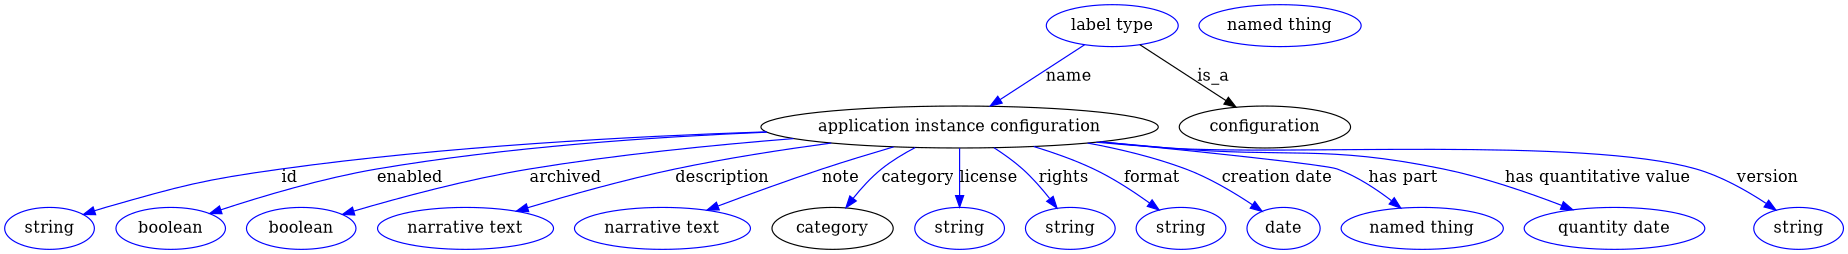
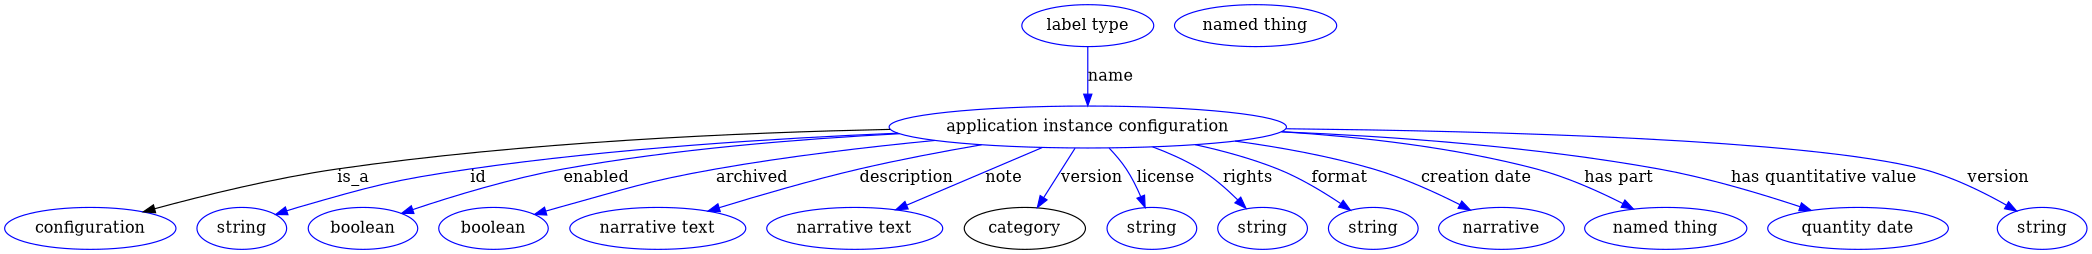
(1183, 73) -> (520, 149)
(960, 127) -> (1088, 127)
(1265, 127) -> (90, 228)
(918, 178) -> (1092, 178)
(1284, 228) -> (1501, 228)
